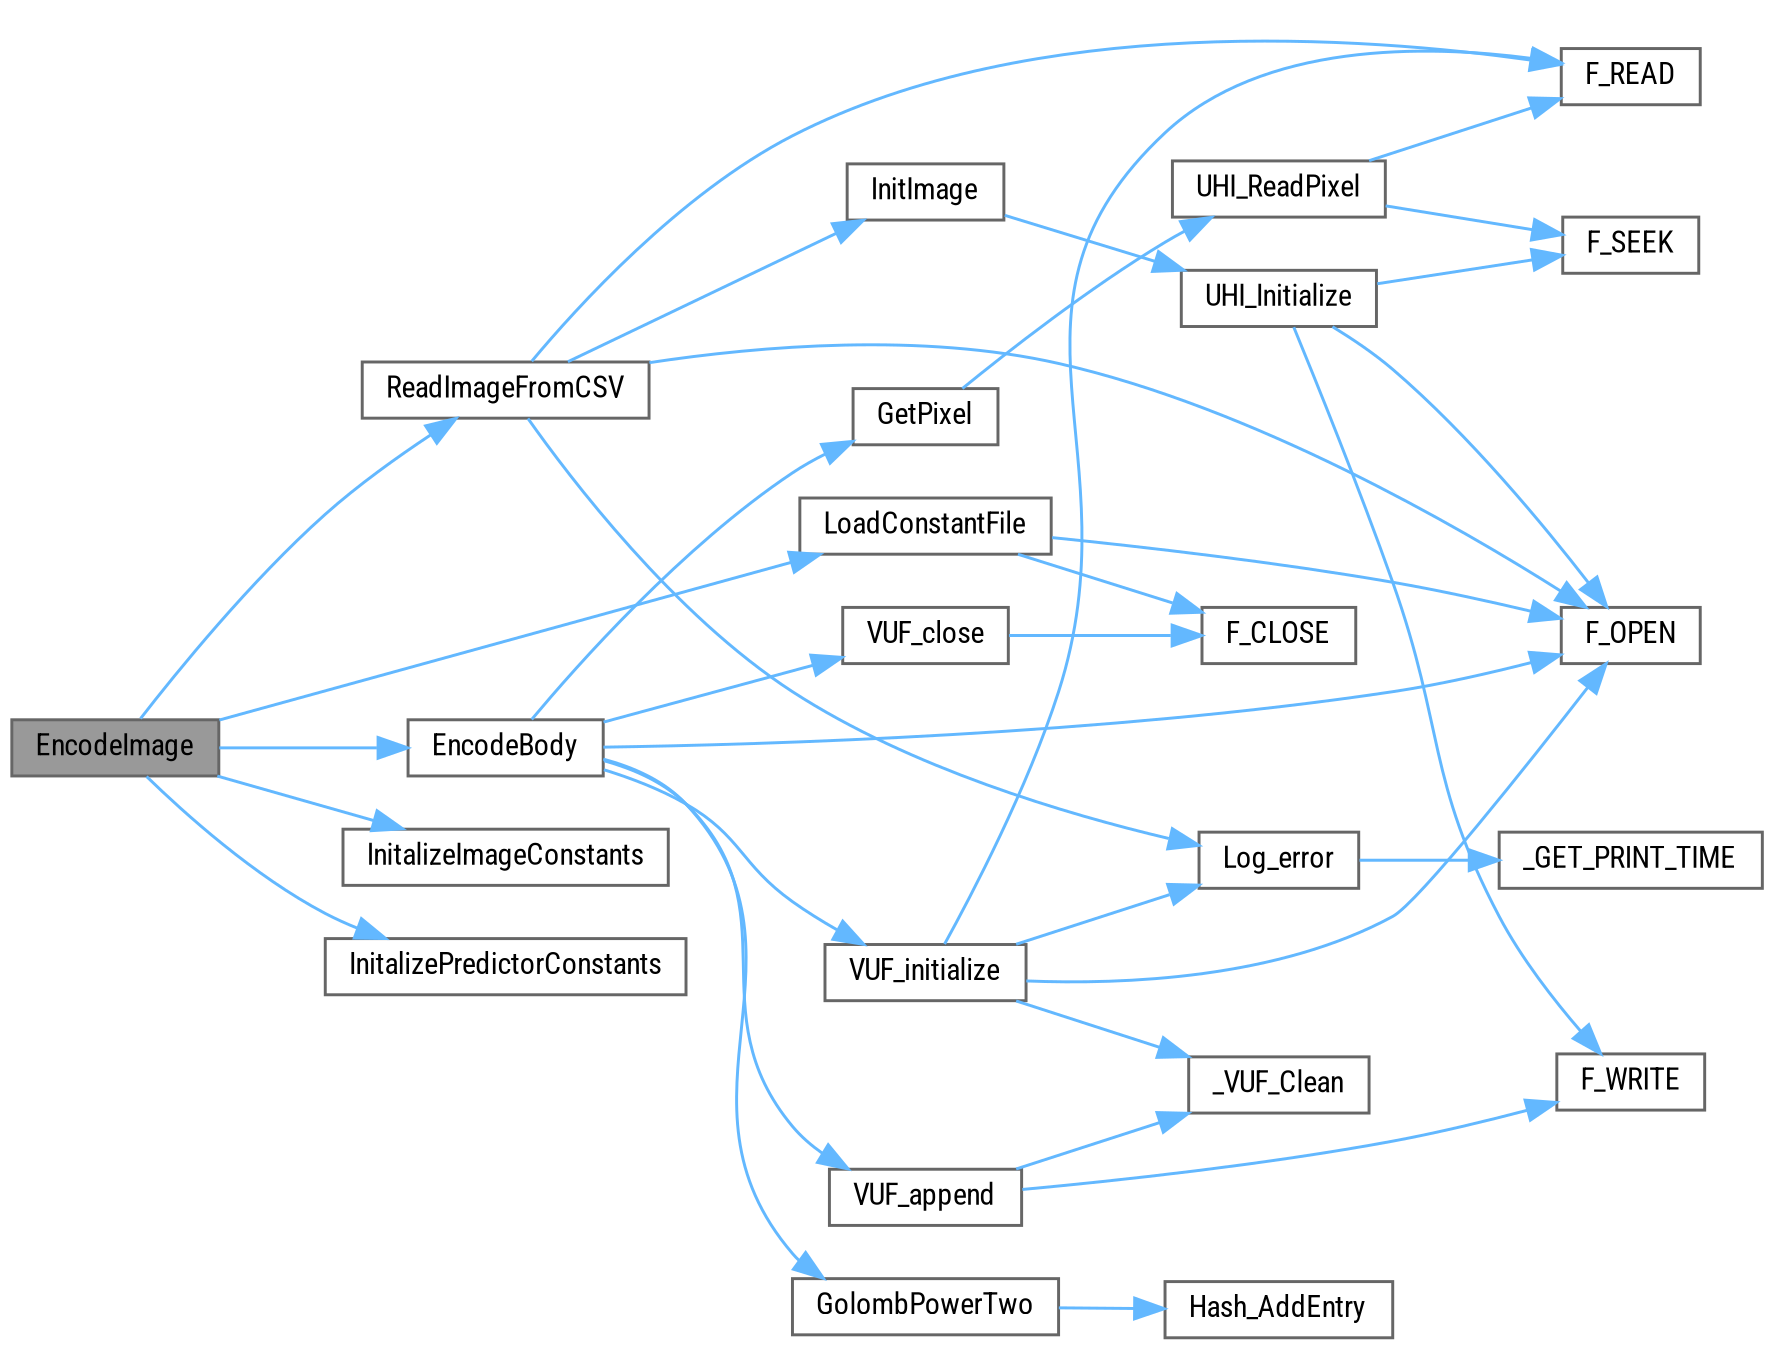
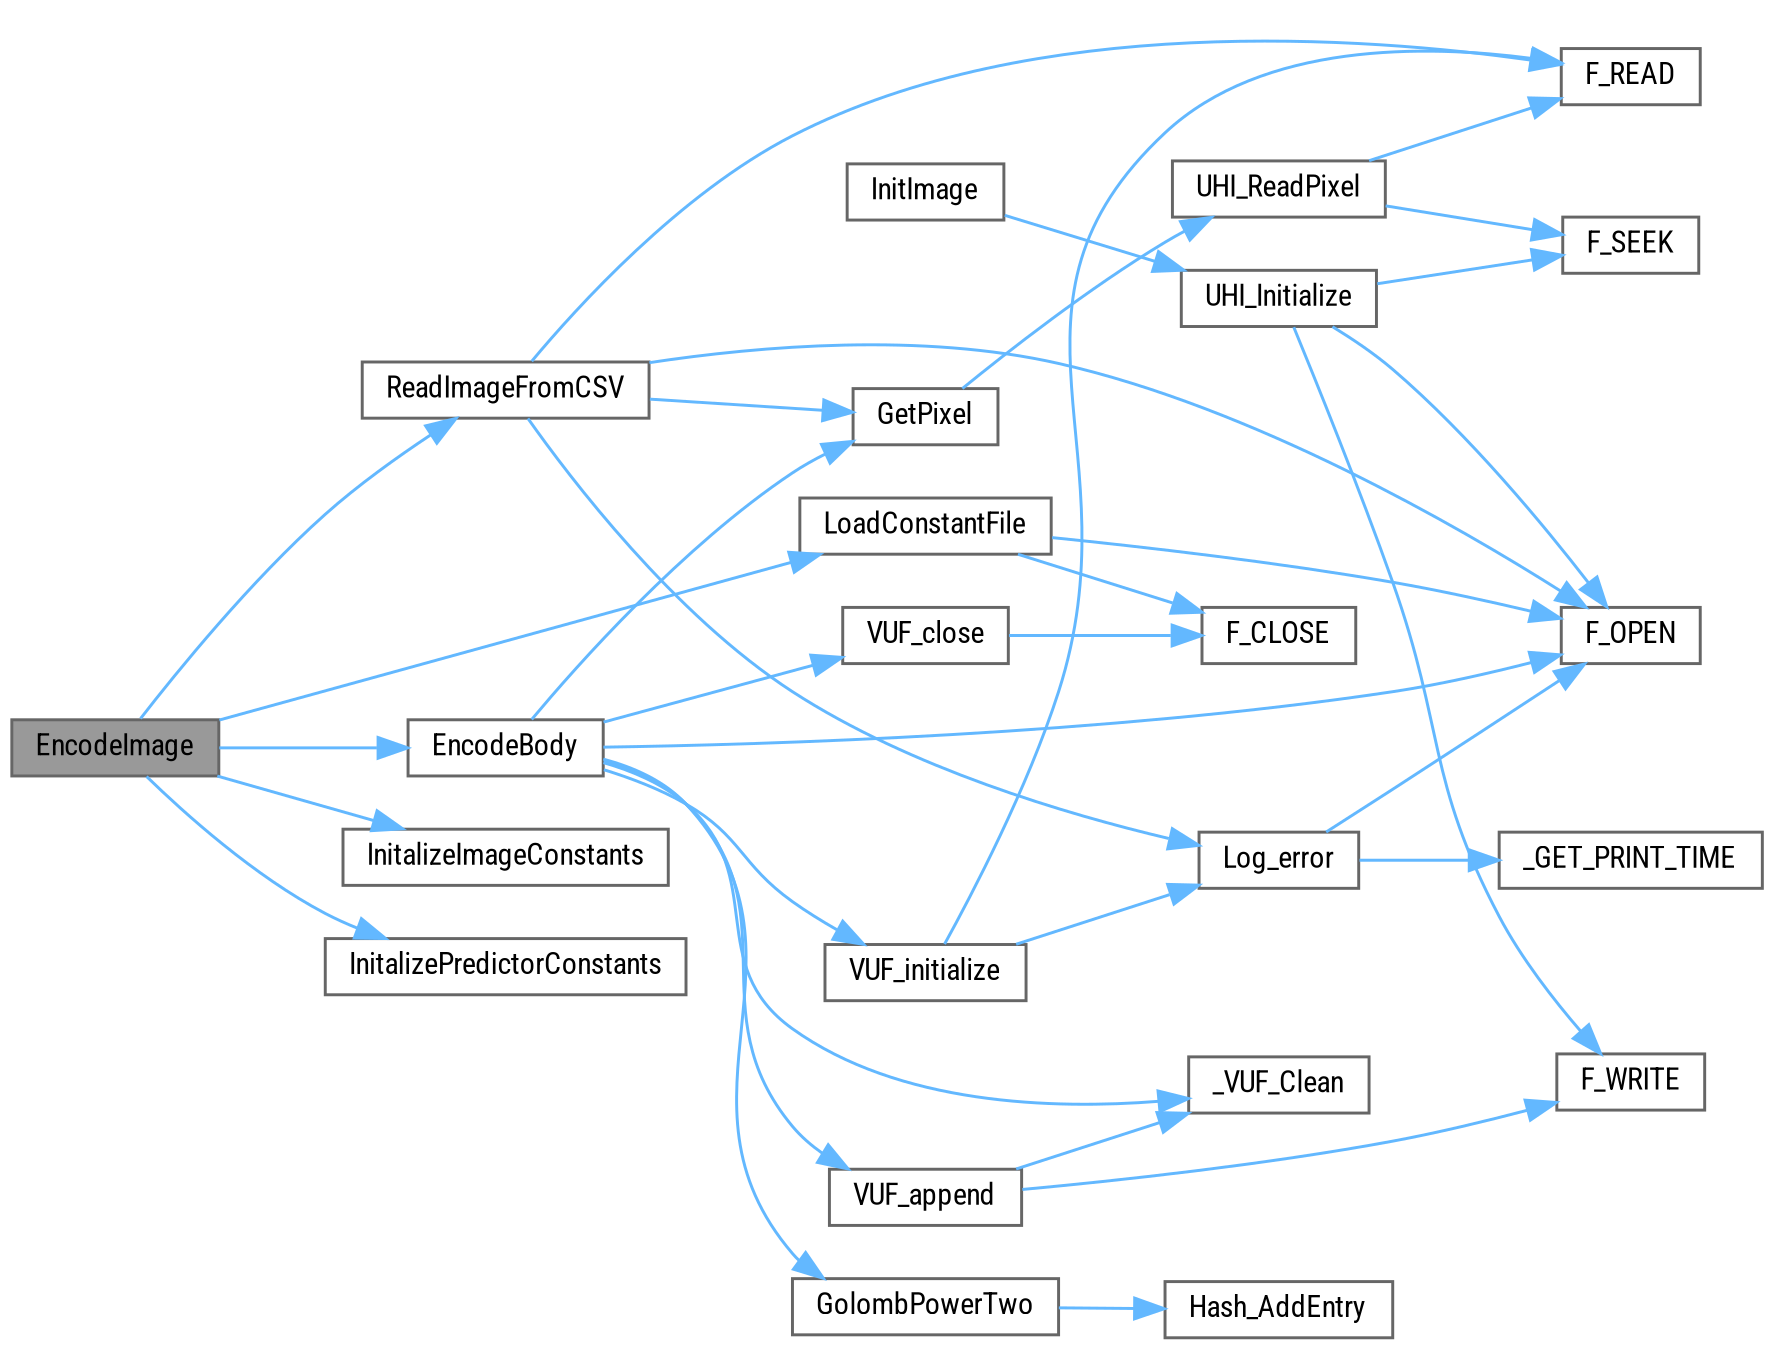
(702, 297) -> (736, 405)
(1359, 932) -> (1460, 745)
(1088, 1024) -> (806, 1037)
